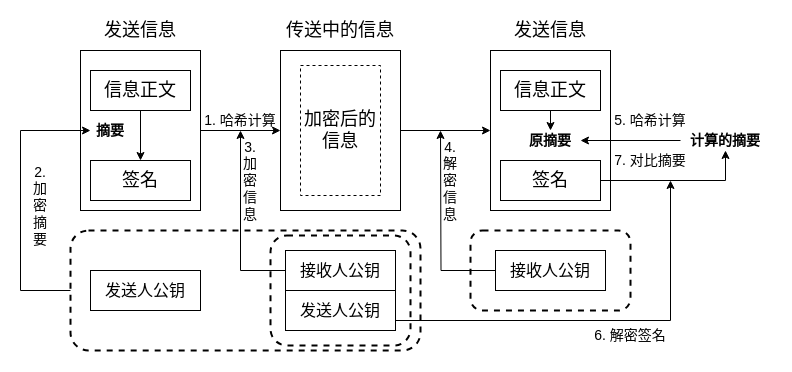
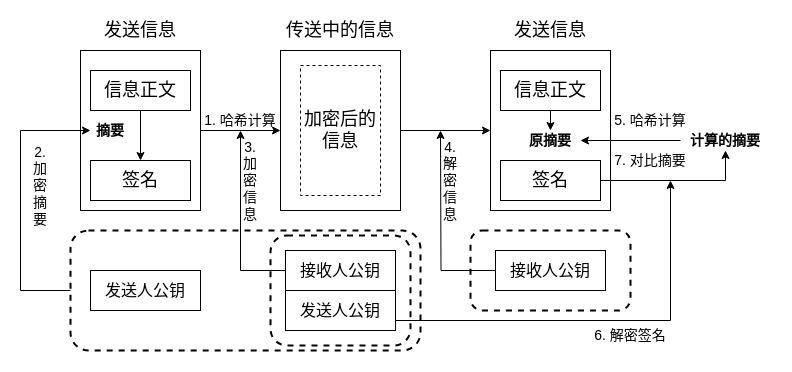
(41, 206) -> (41, 186)
